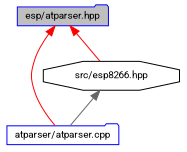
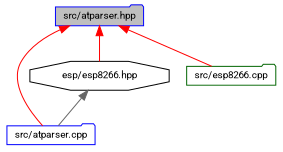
(63, 16) -> (100, 16)
(111, 76) -> (100, 76)
none -> (231, 76)
(63, 135) -> (51, 135)
